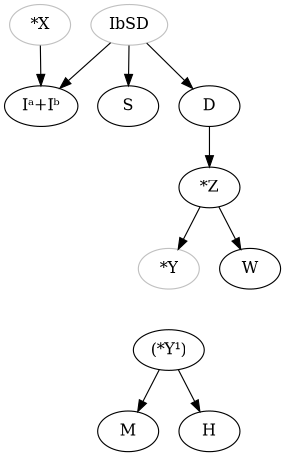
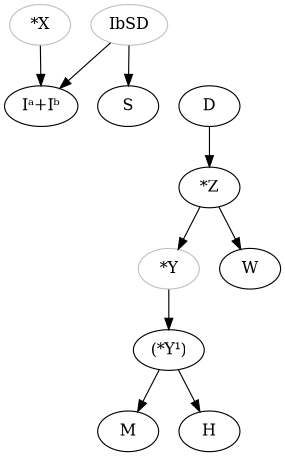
(166, 62) -> none
none -> (169, 304)
